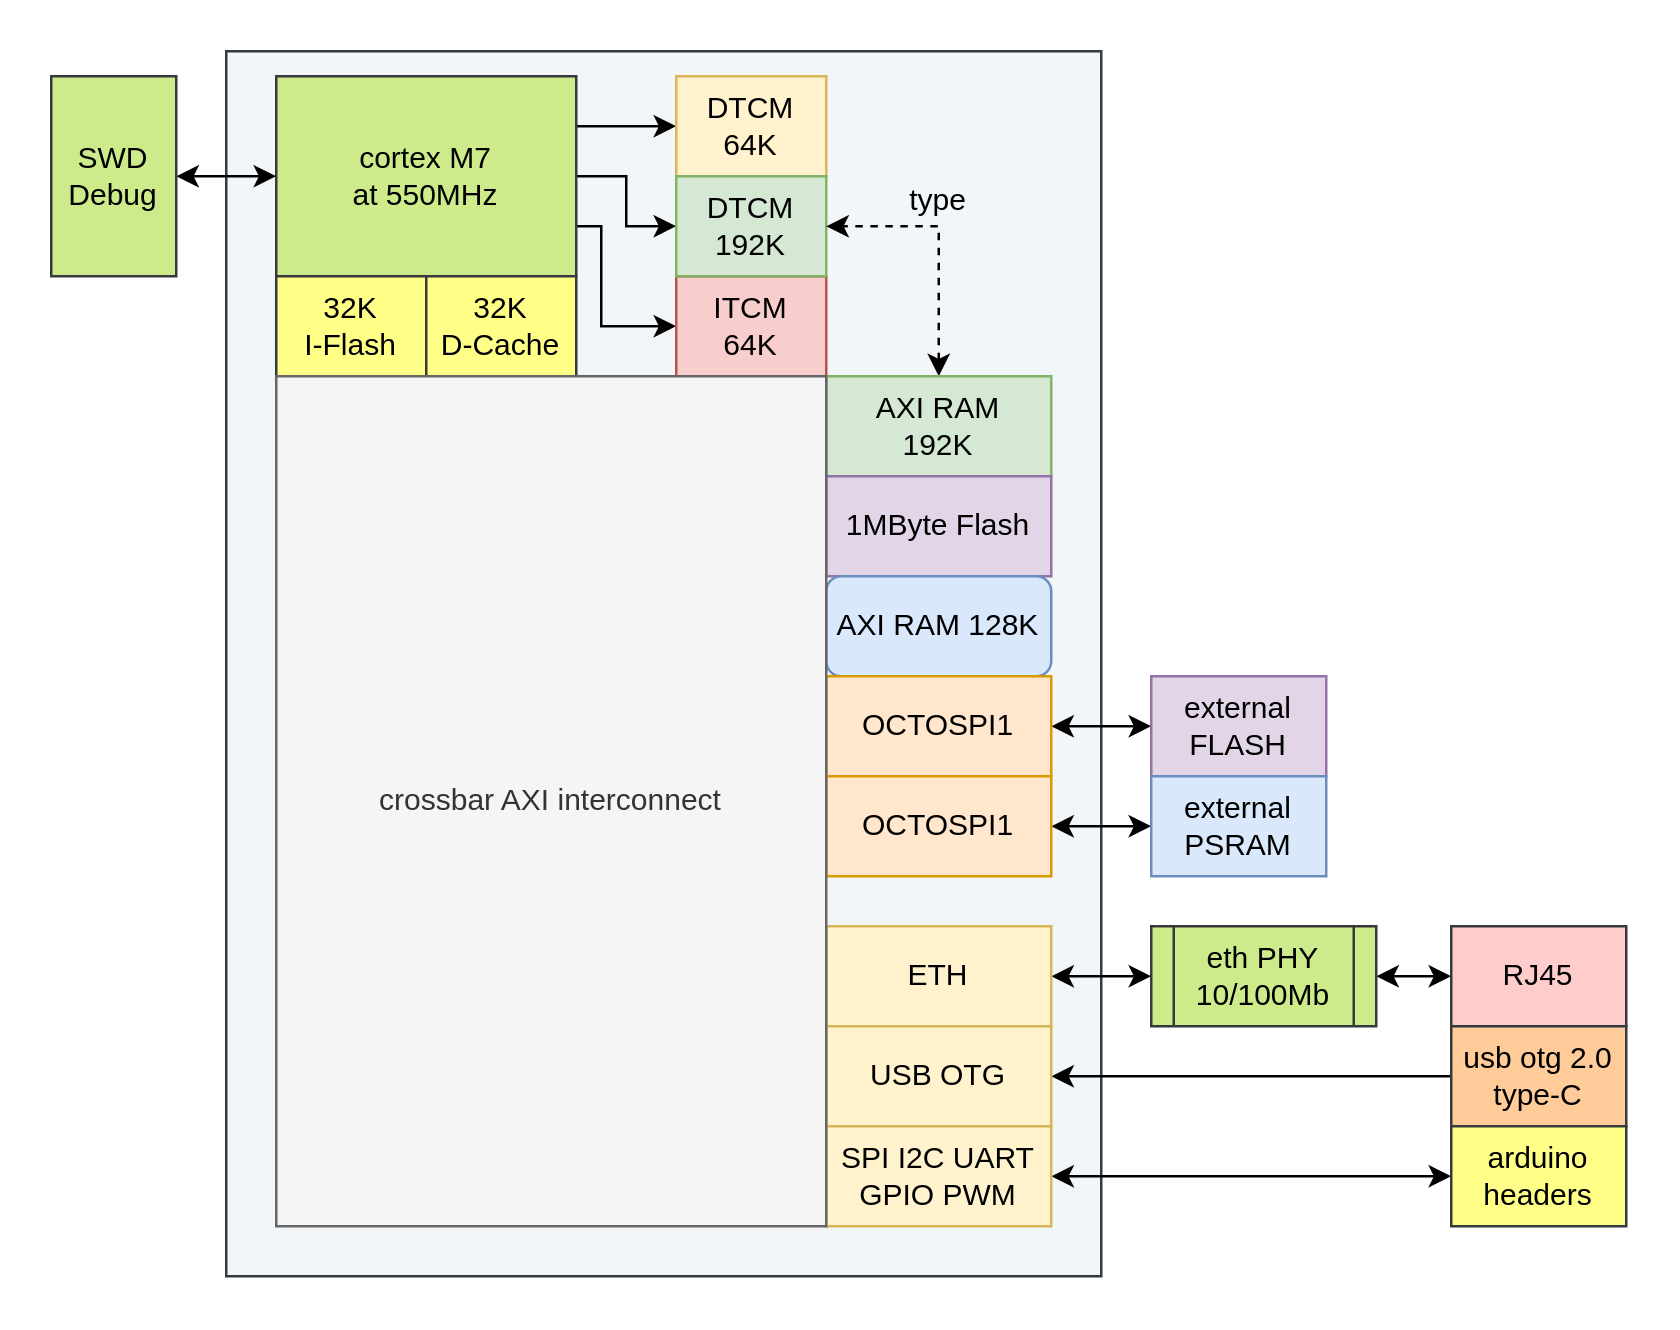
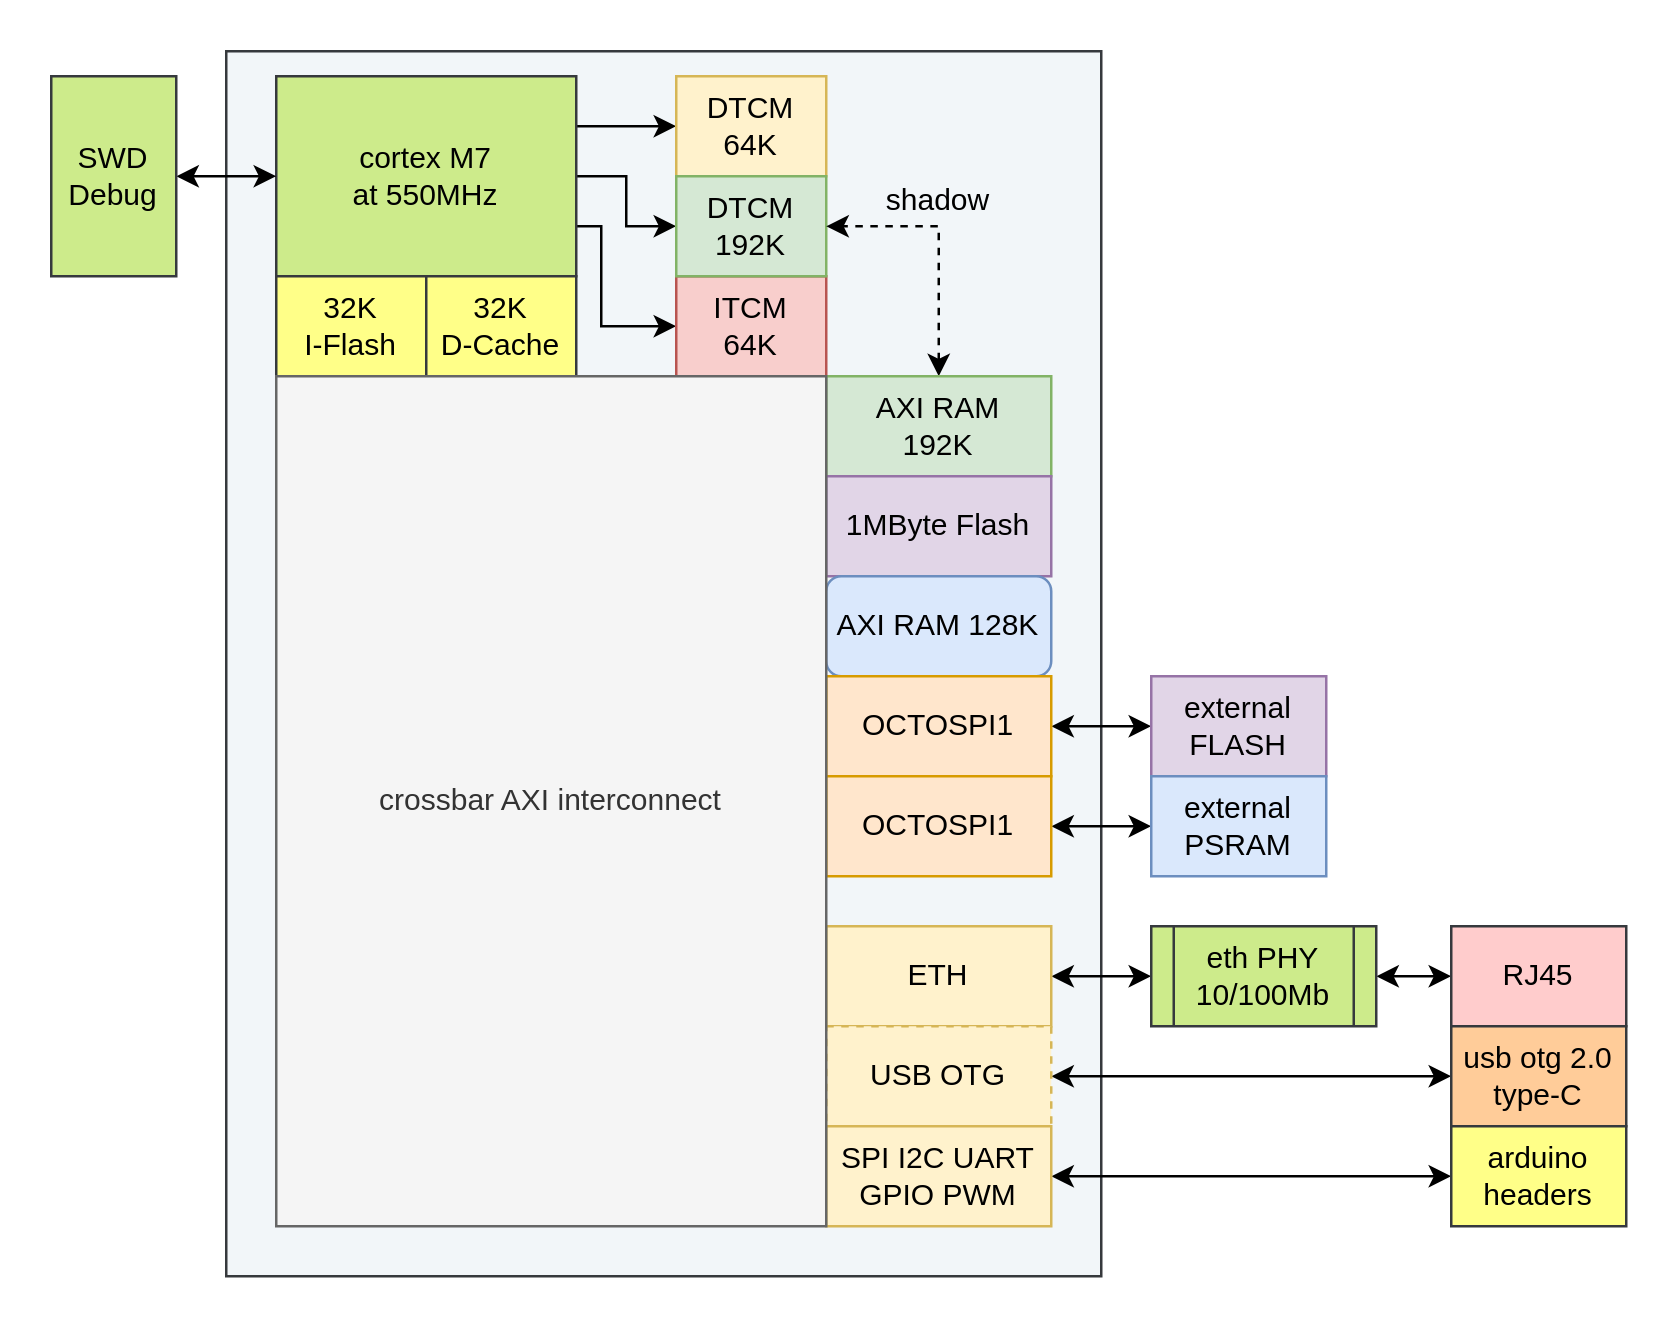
(939, 201) -> (939, 201)
(939, 1076) -> (939, 1076)
(1440, 1076) -> (1433, 1076)
